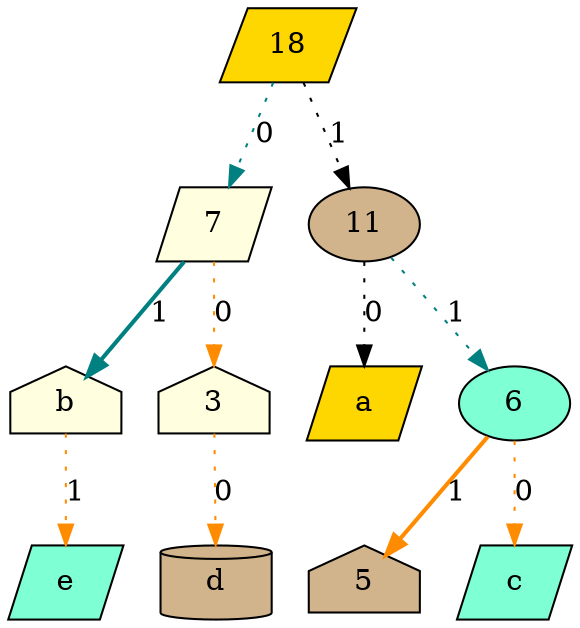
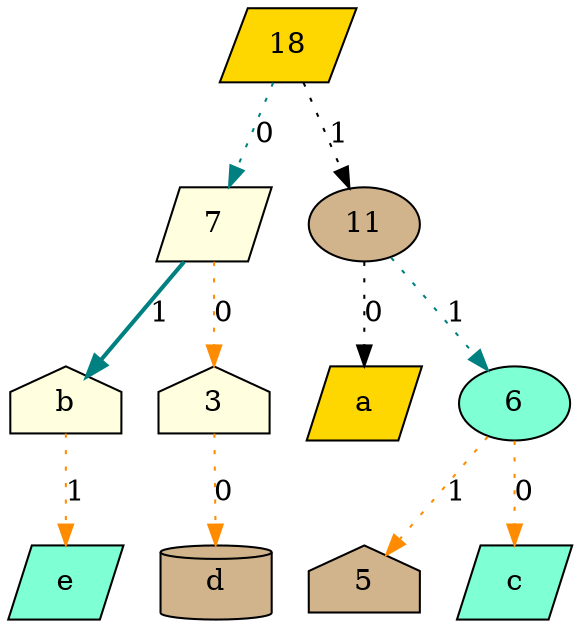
(444, 488) -> (444, 488)
